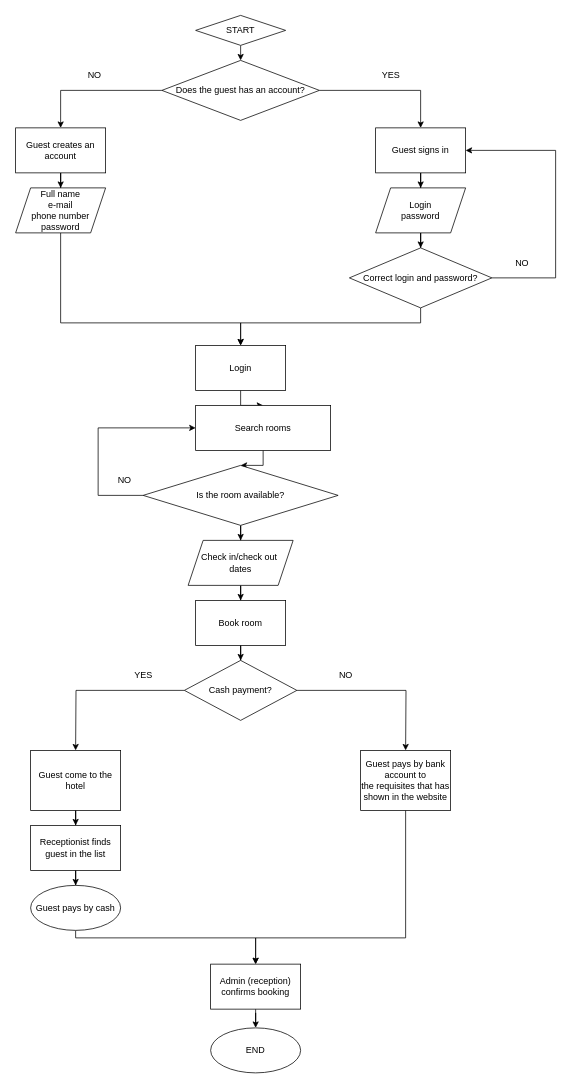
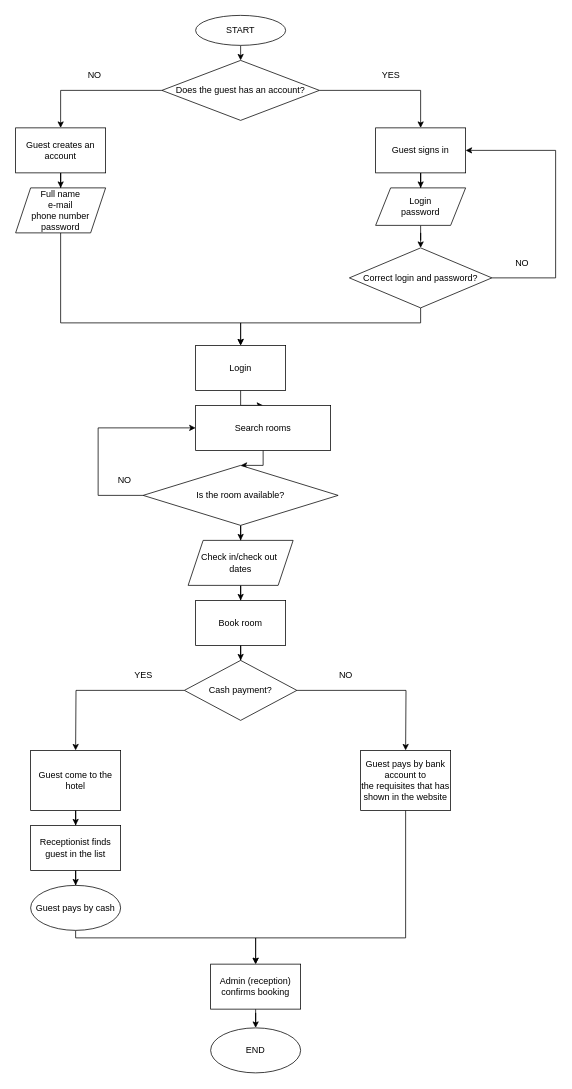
(240, 30) -> (240, 30)
(420, 210) -> (420, 207)
